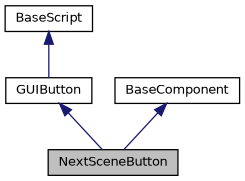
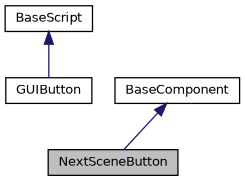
(85, 131) -> none
